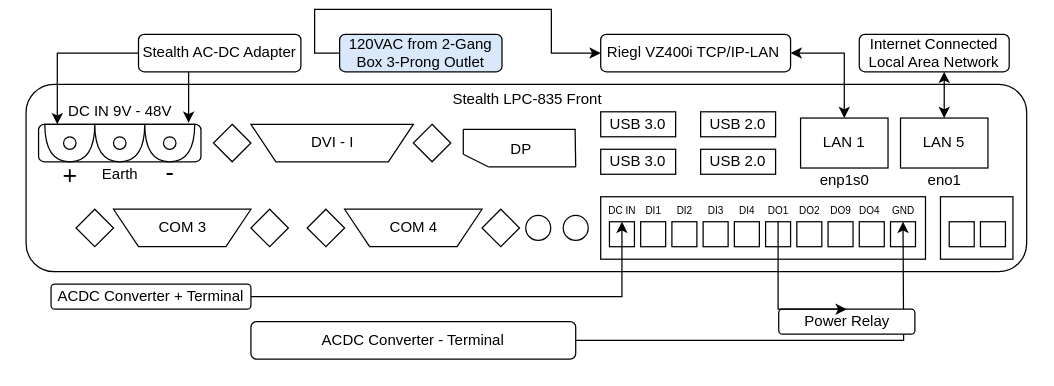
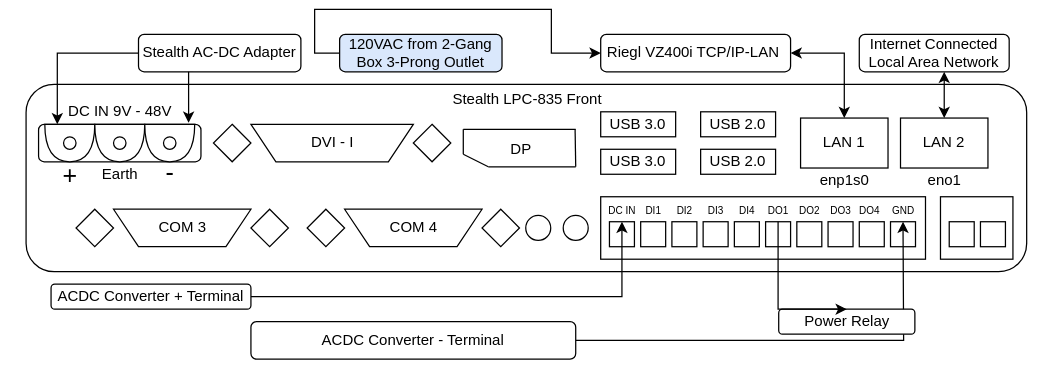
(944, 143) -> (944, 143)
(841, 209) -> (841, 209)
